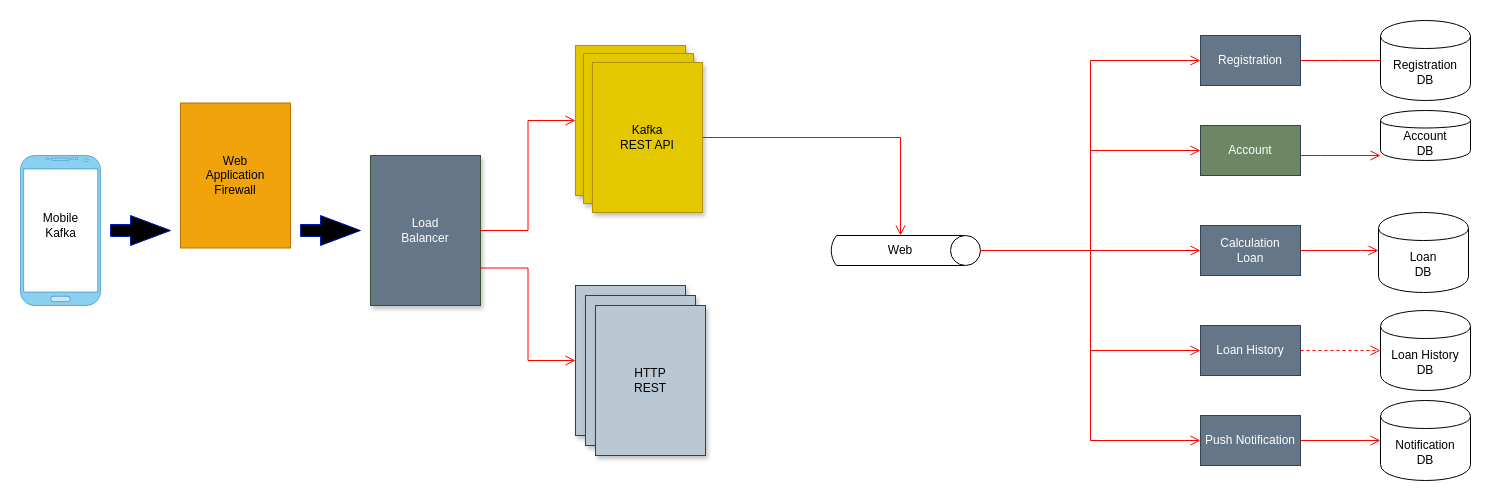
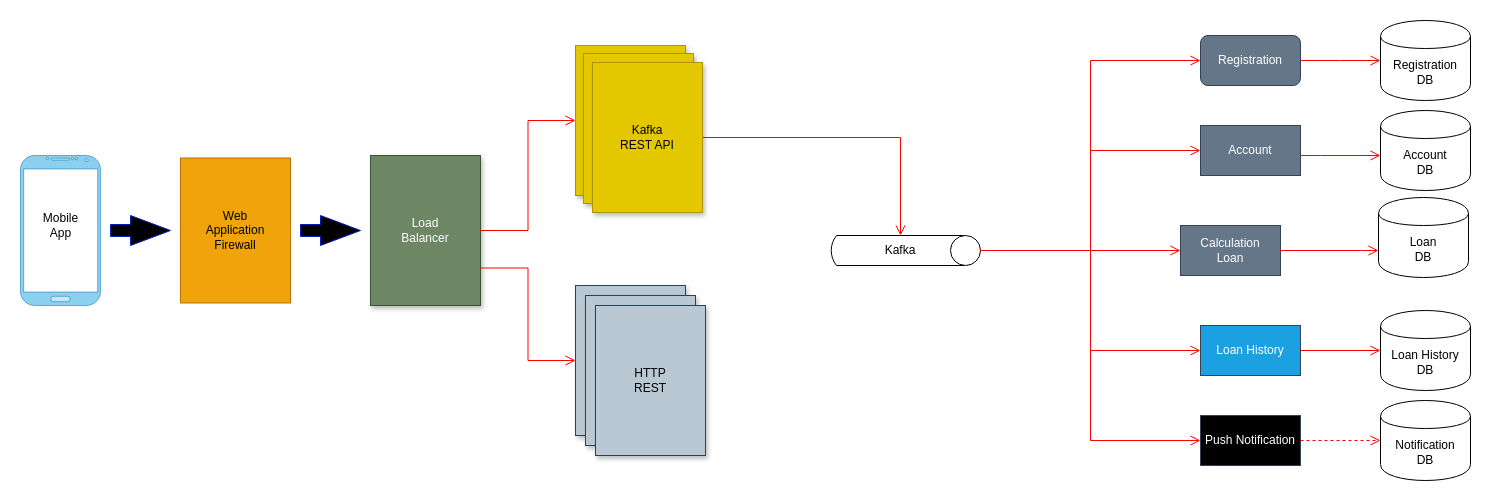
(1251, 61) -> (1251, 61)
(1376, 61) -> (1375, 61)
(1426, 136) -> (1426, 151)
(1251, 151) -> (1251, 151)
(236, 176) -> (236, 231)
(61, 226) -> (61, 226)
(426, 231) -> (426, 231)
(901, 251) -> (901, 251)
(1251, 251) -> (1231, 251)
(1424, 253) -> (1424, 238)
(1251, 351) -> (1251, 351)
(1340, 351) -> (1340, 351)
(1251, 441) -> (1251, 441)
(1339, 441) -> (1339, 441)
